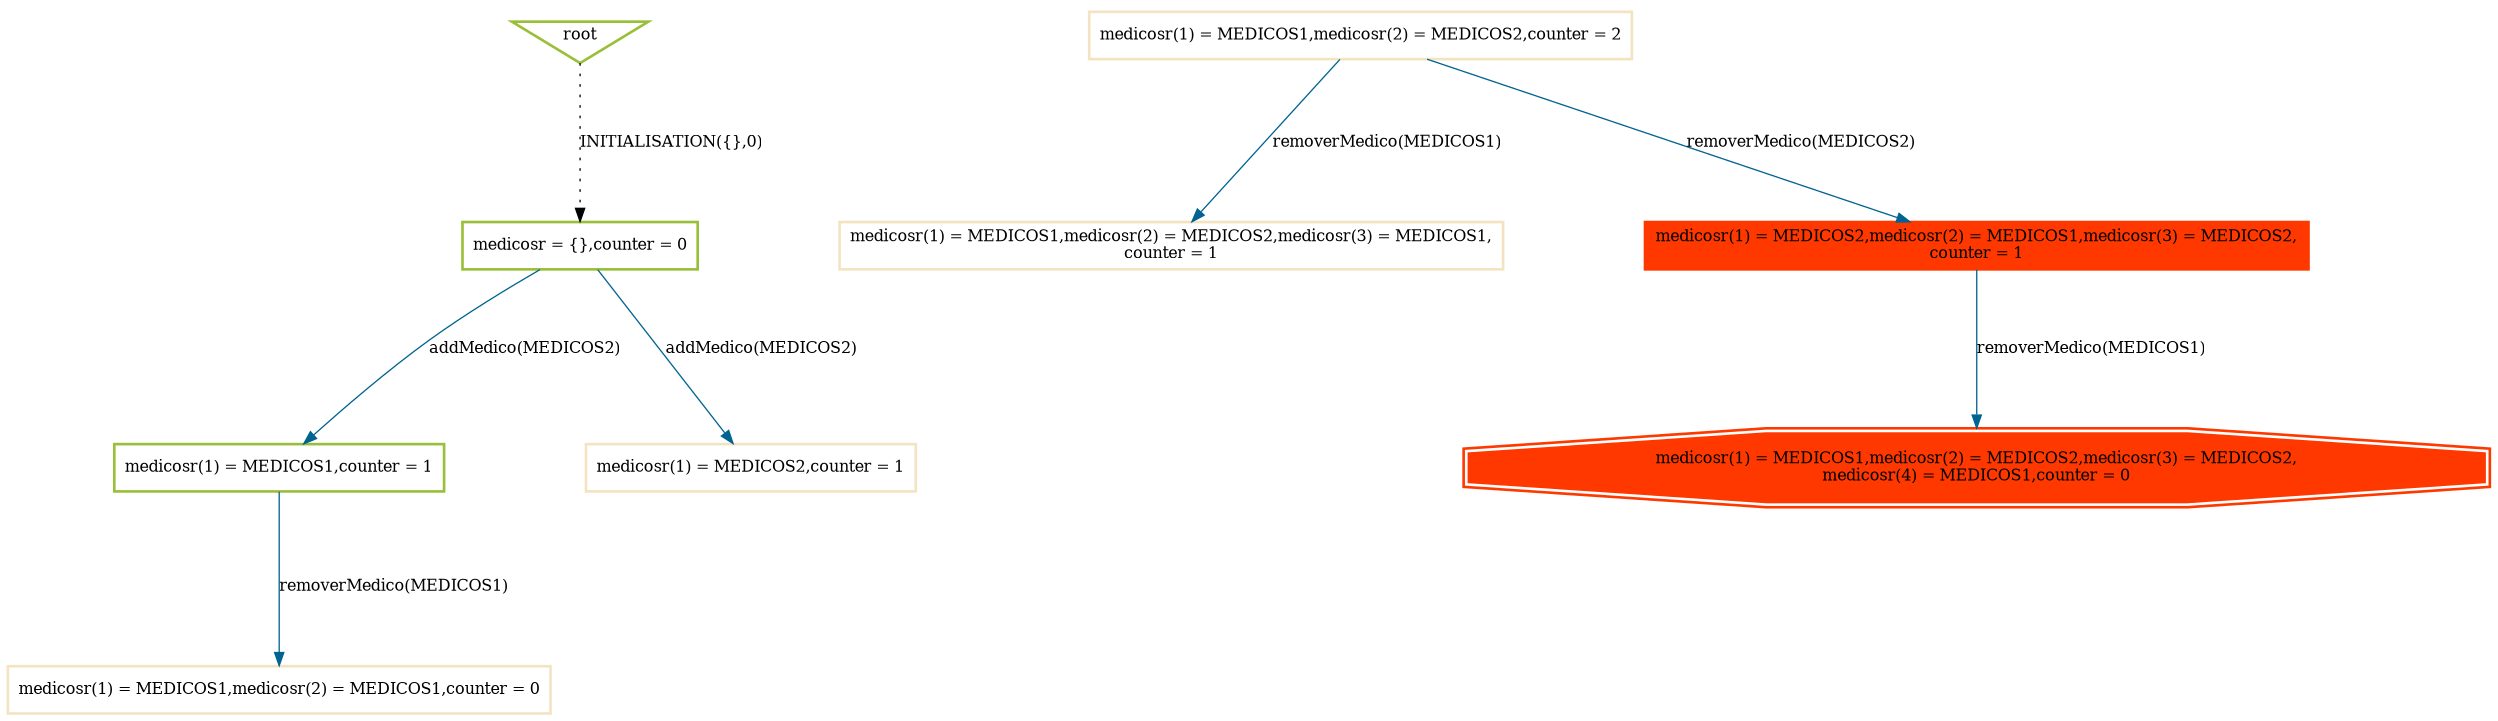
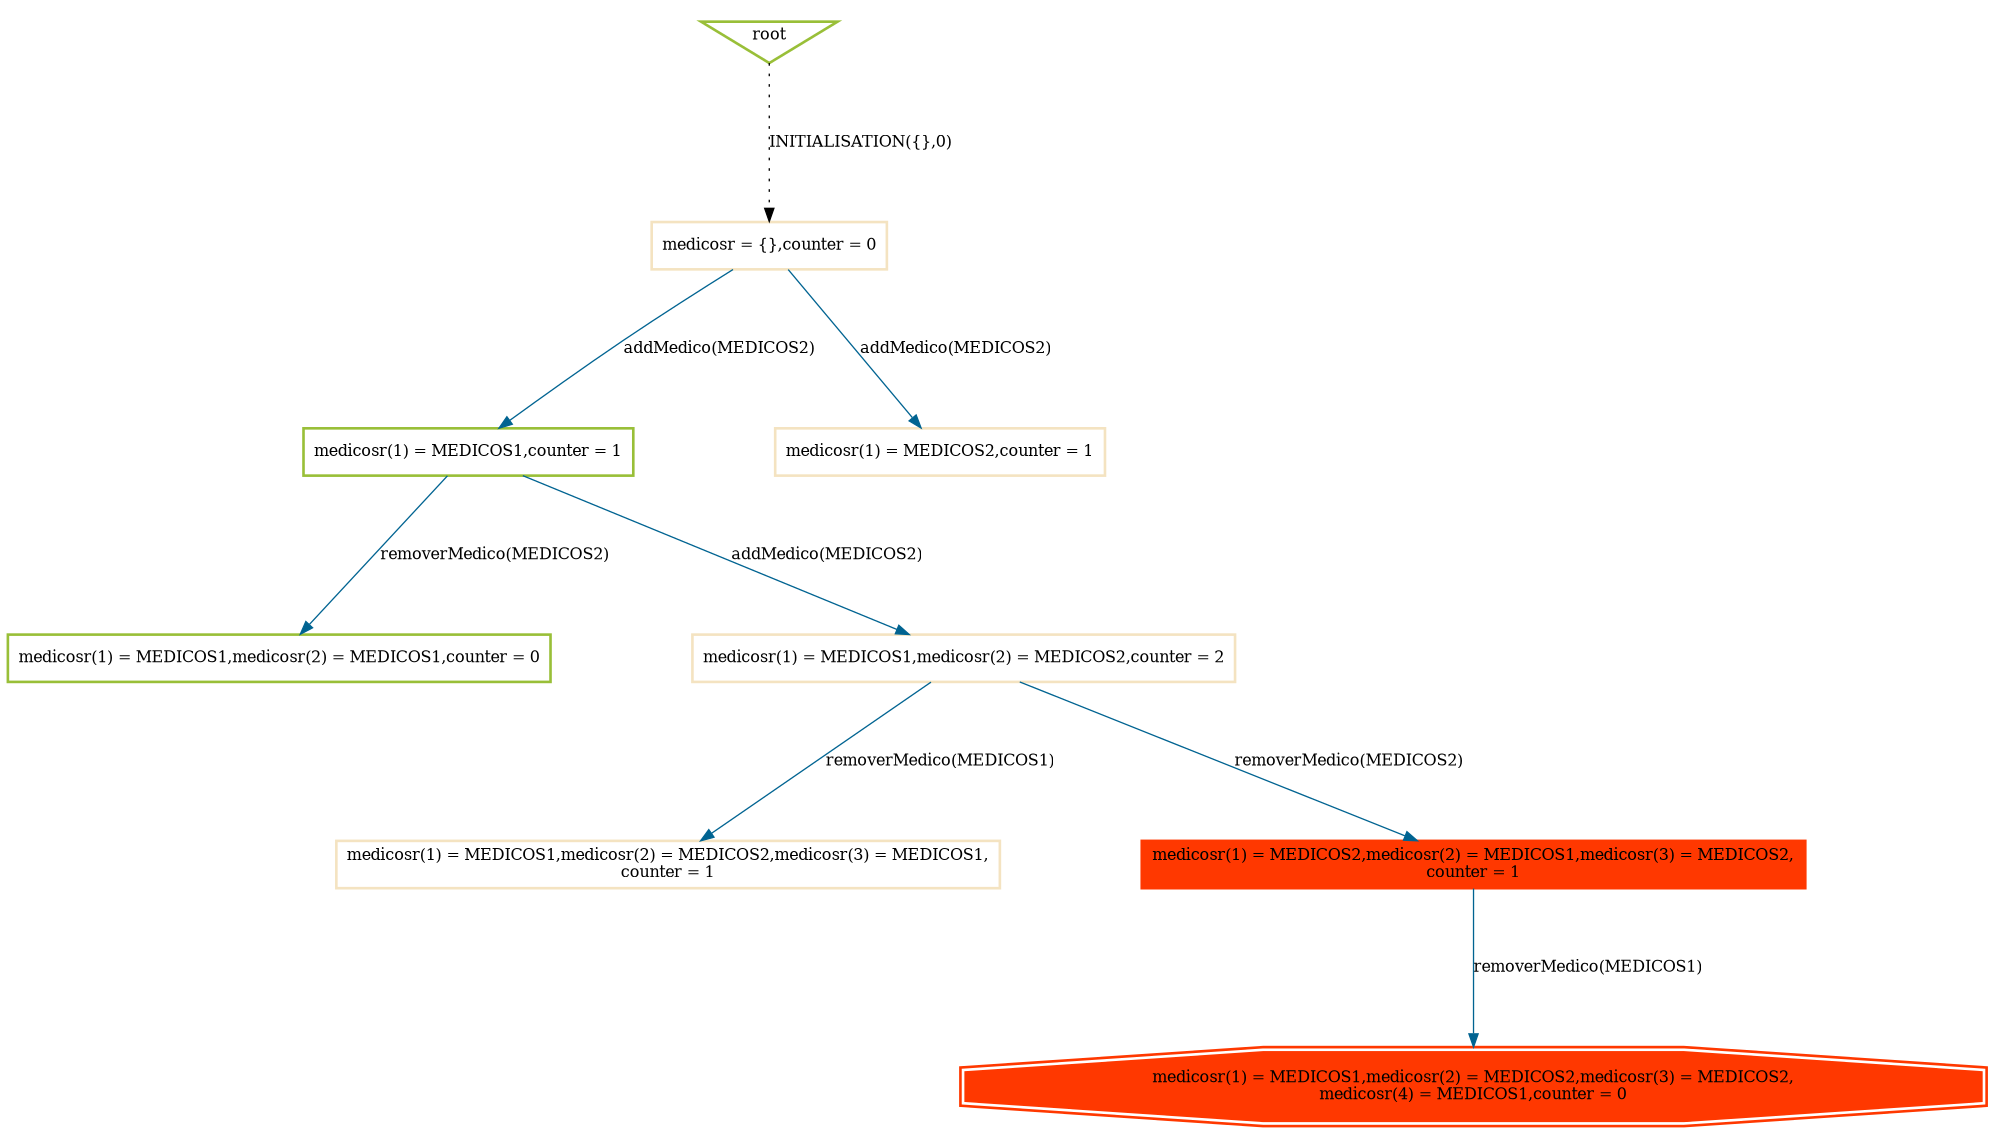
(580, 246) -> (769, 246)
none -> (710, 553)
(394, 587) -> (495, 555)
(279, 690) -> (279, 658)
